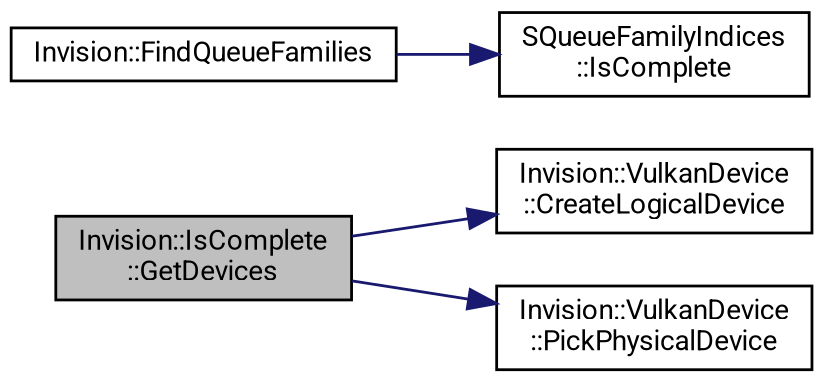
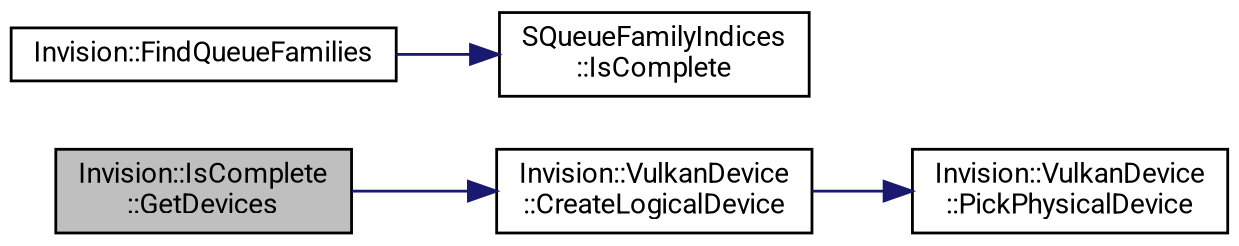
(410, 290) -> (848, 191)
